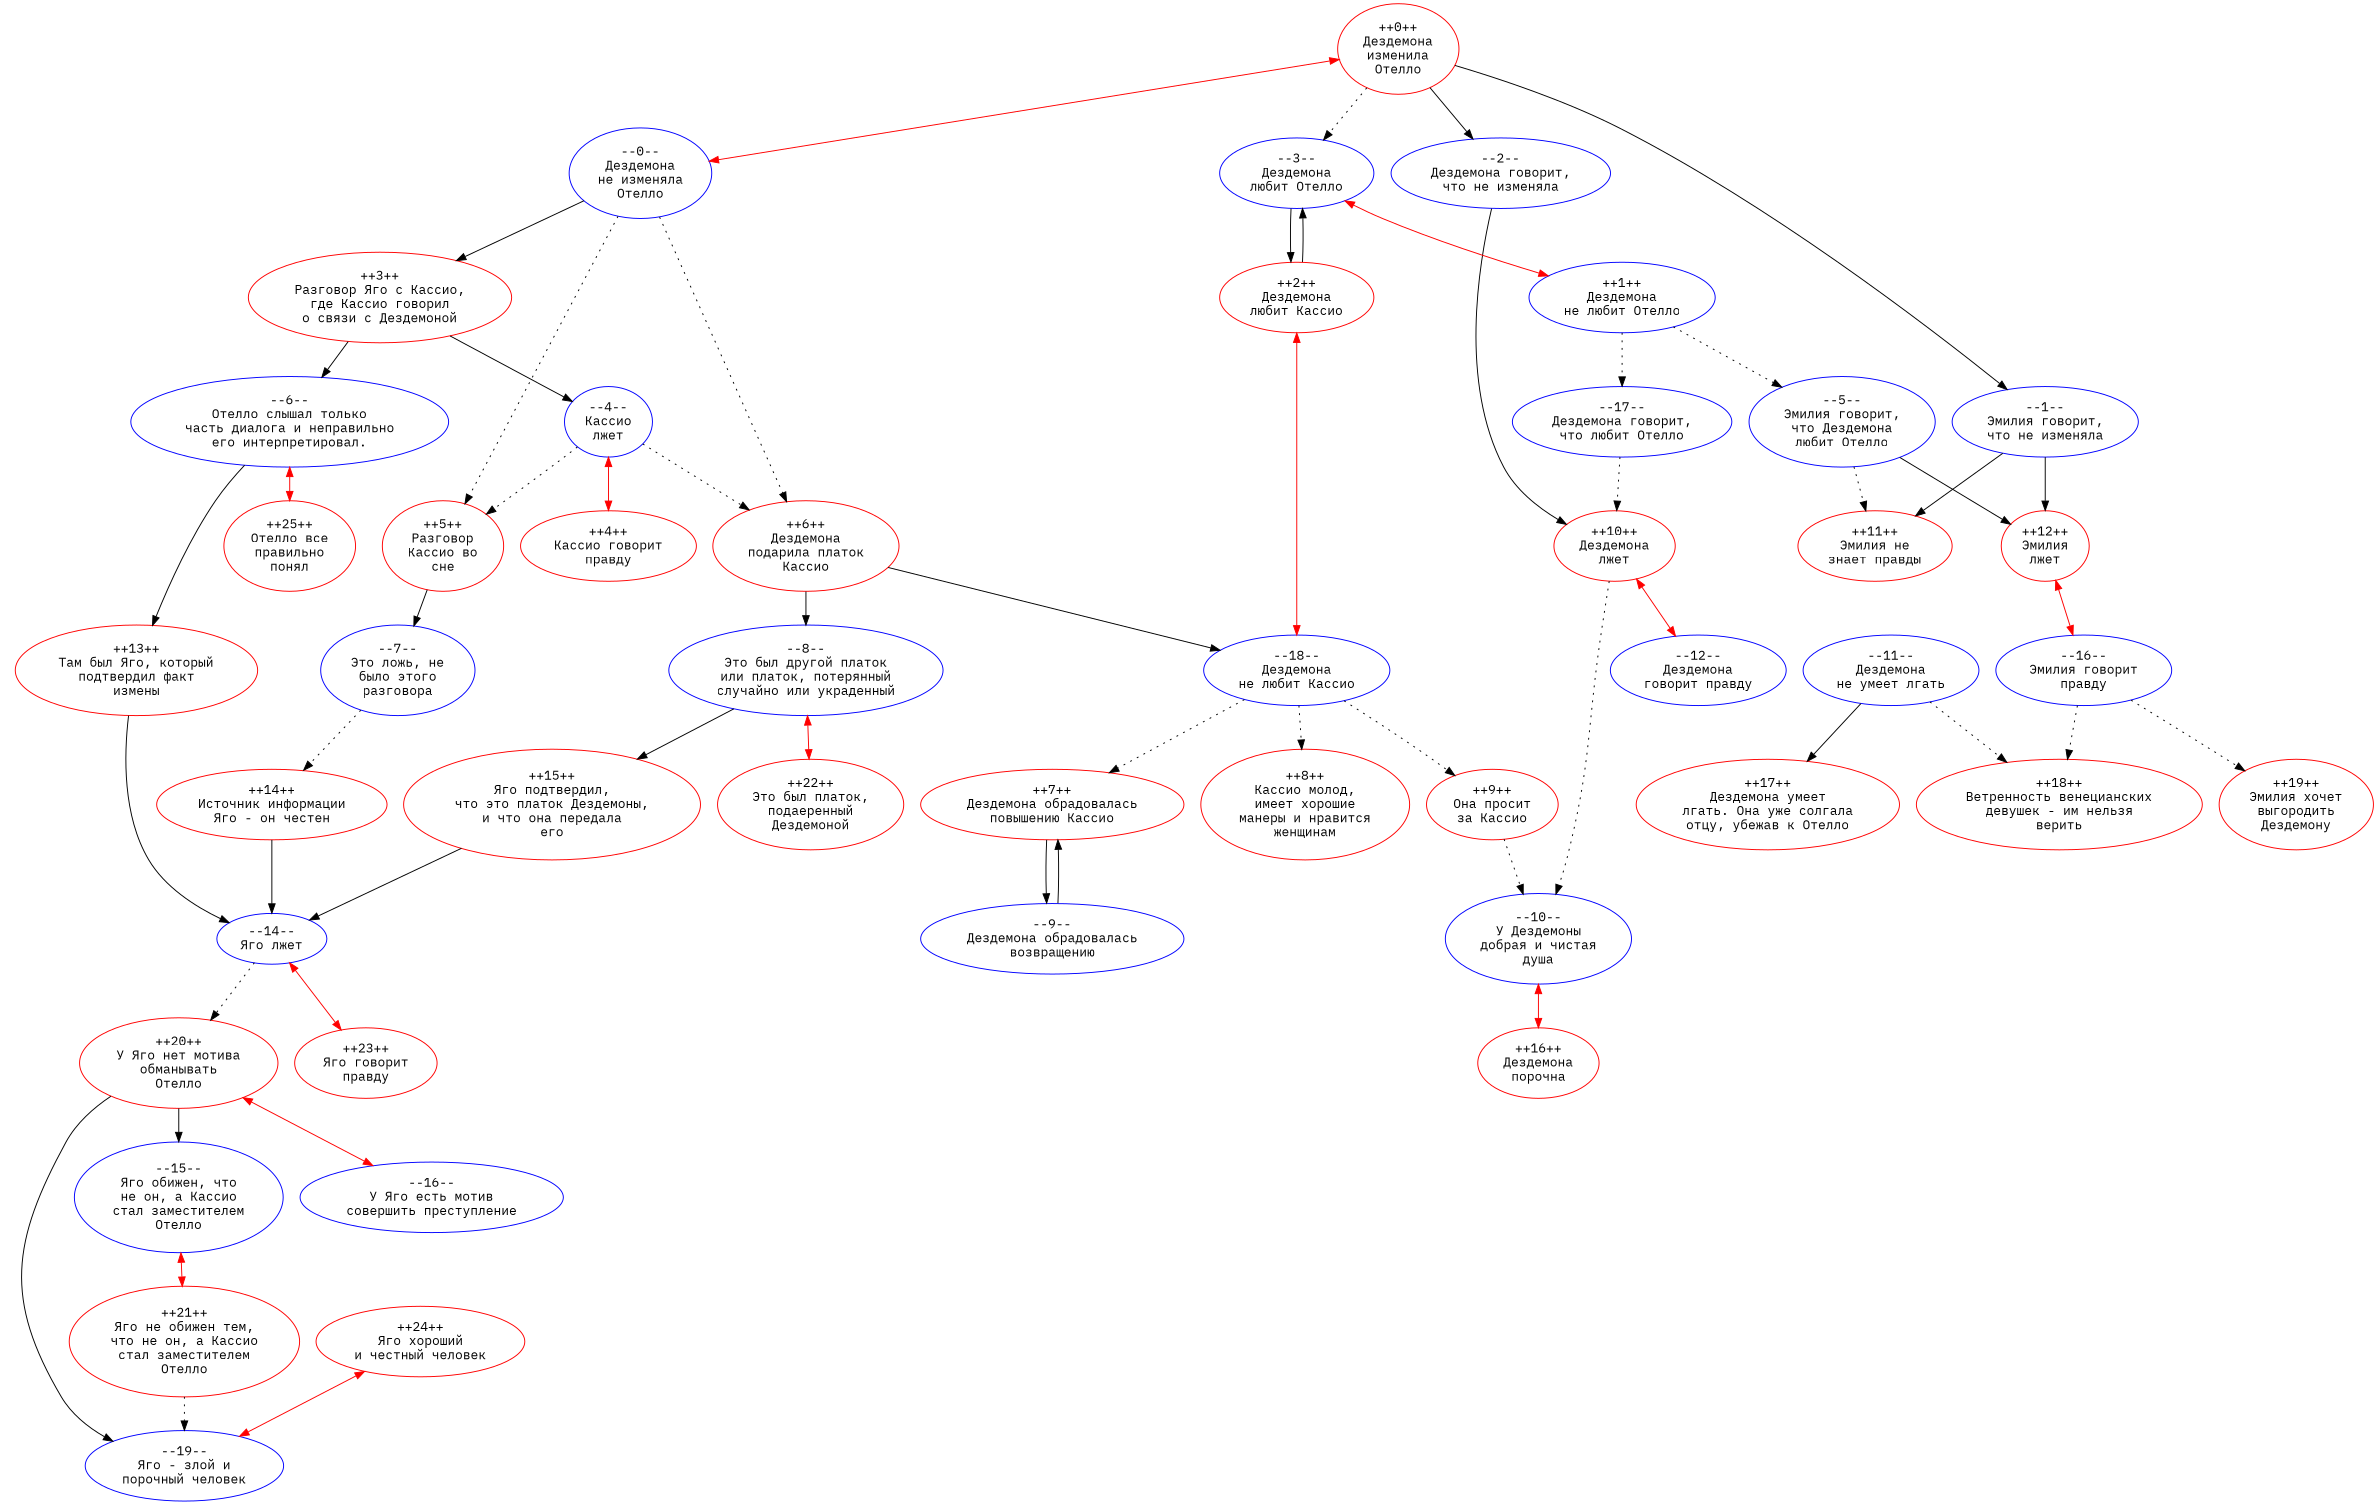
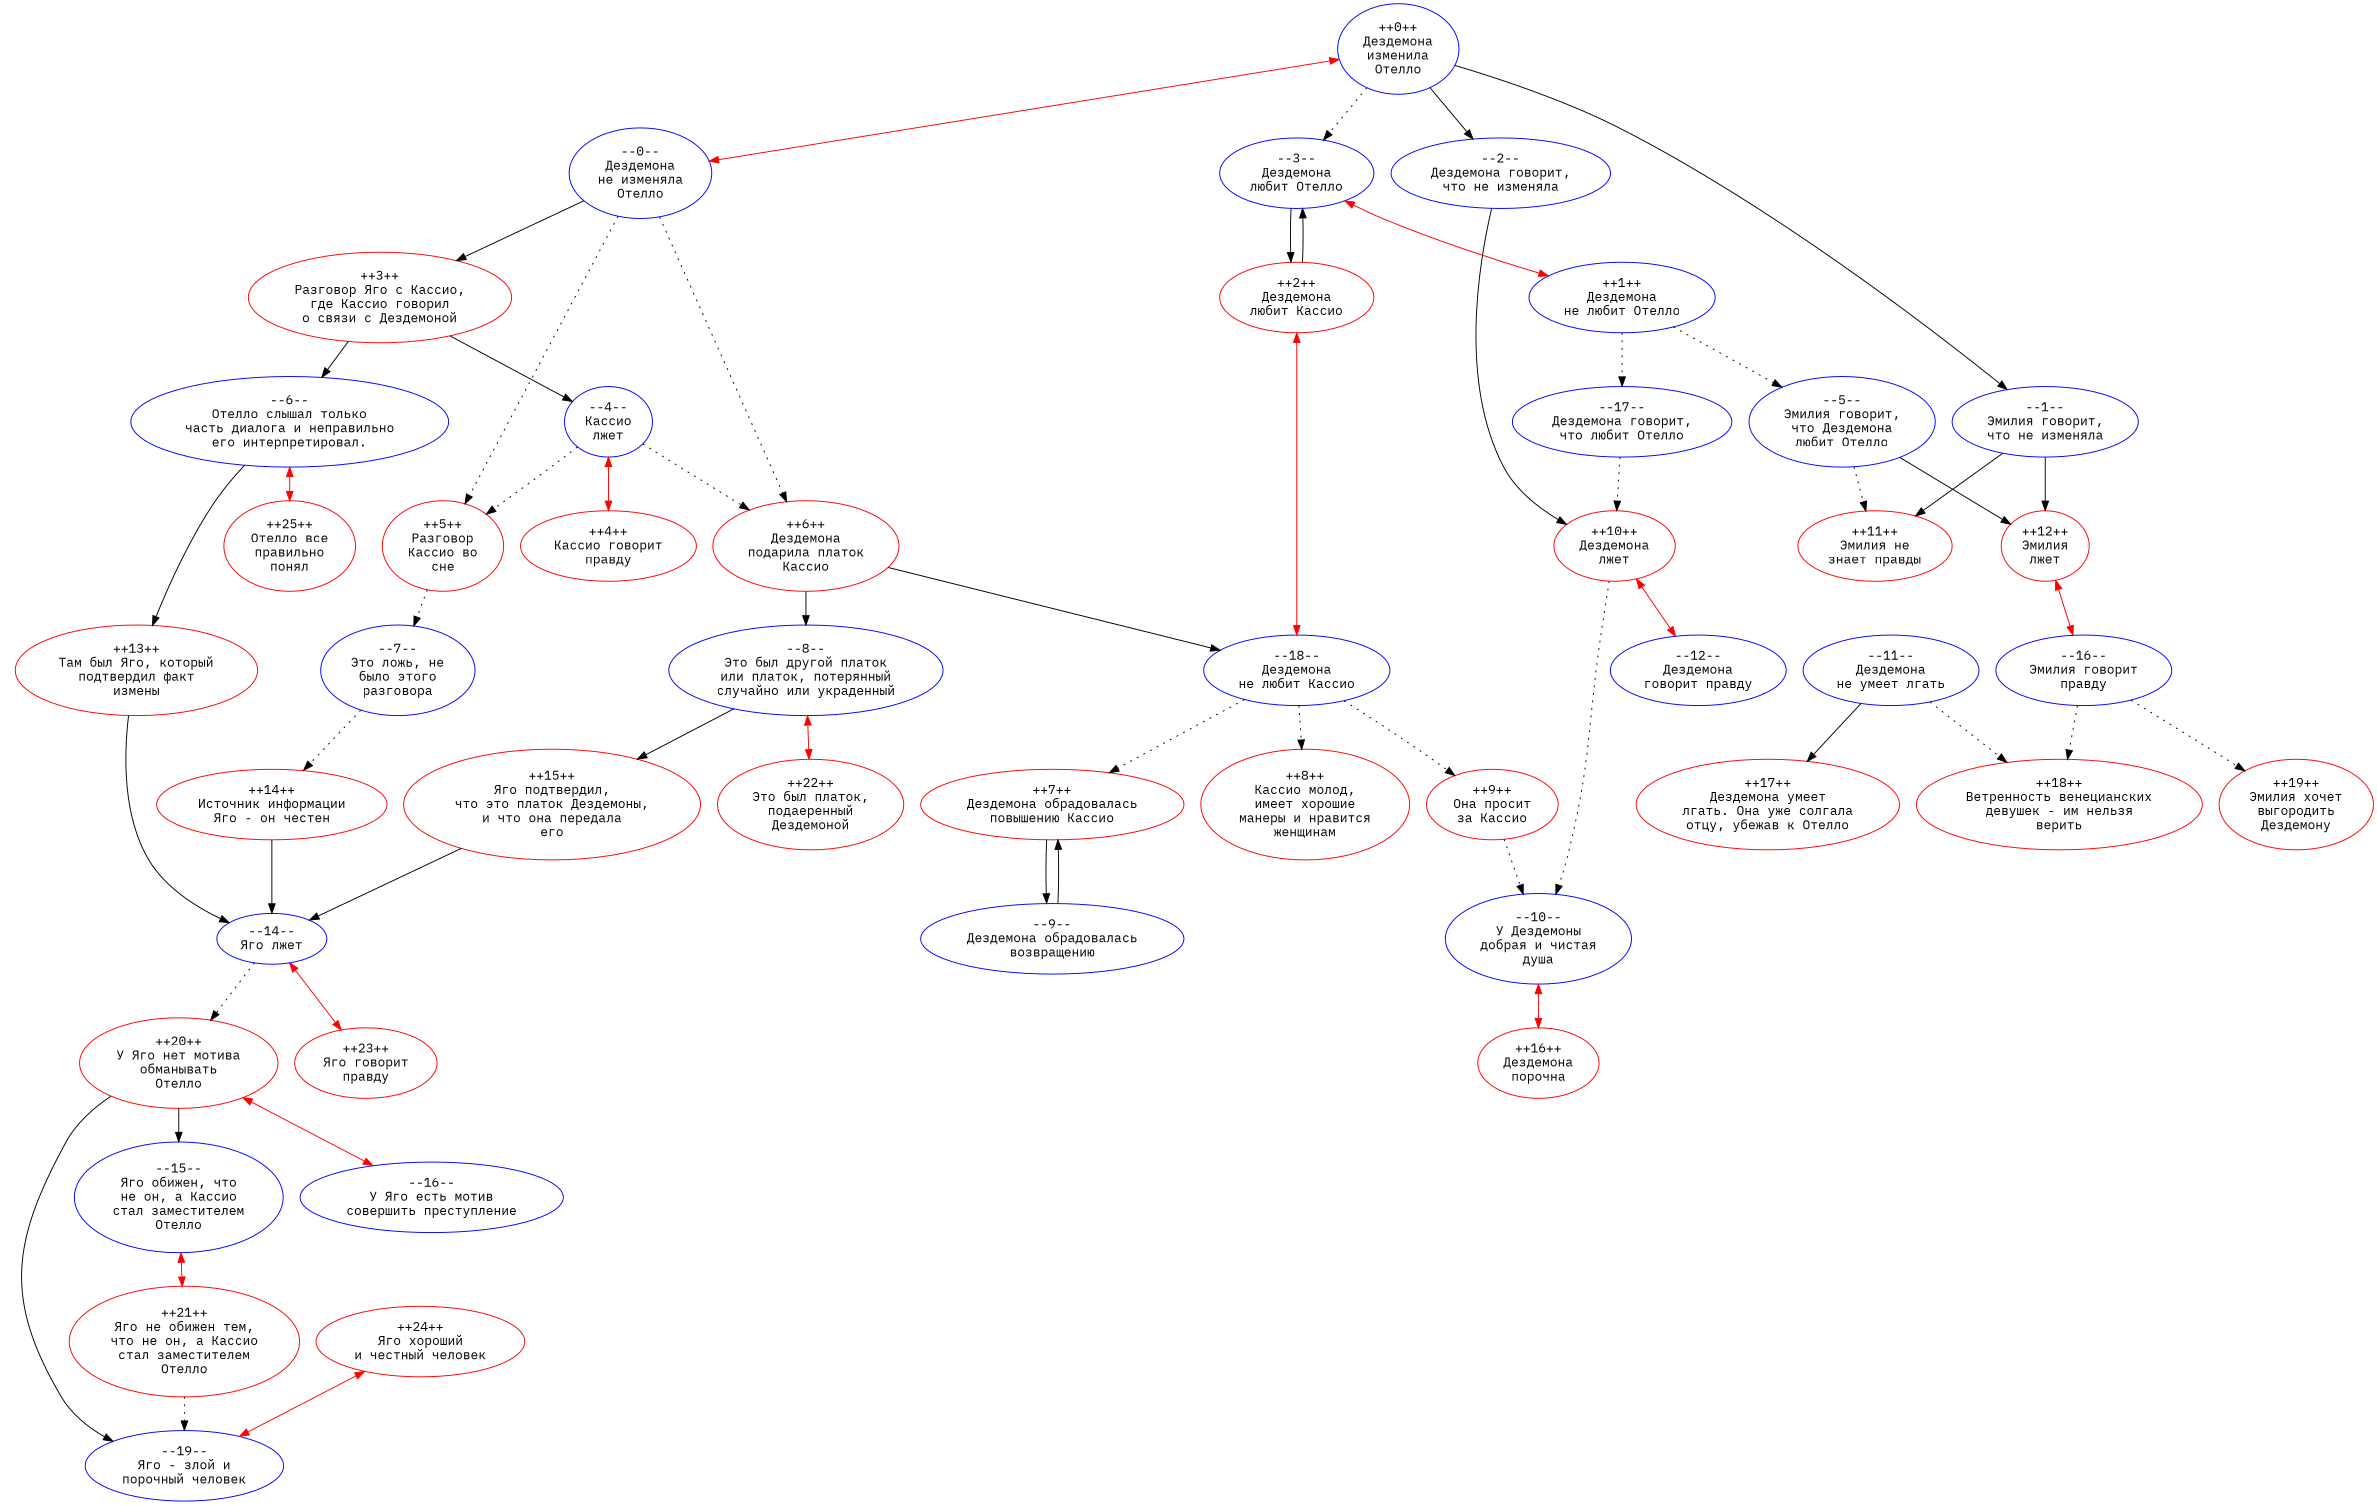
(1398, 49) -> (1398, 49)
(422, 603) -> (422, 603)
